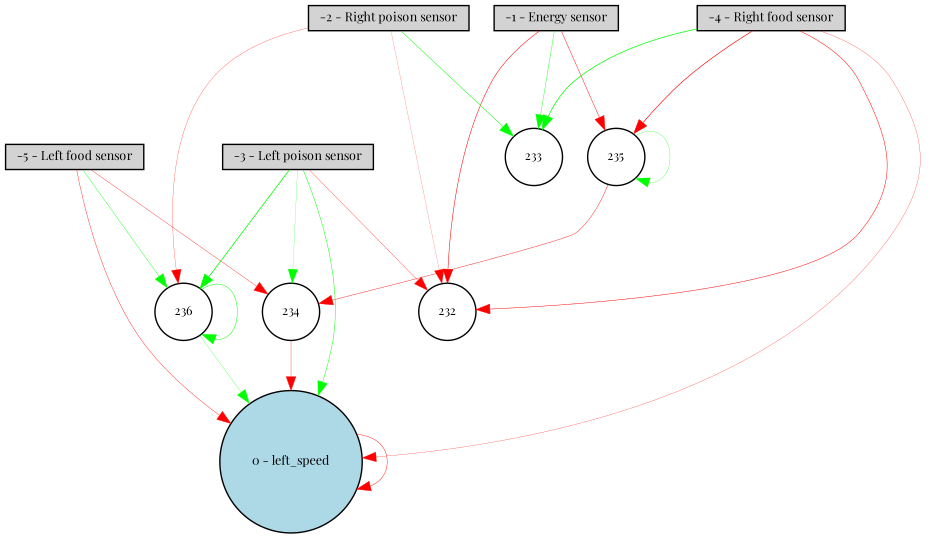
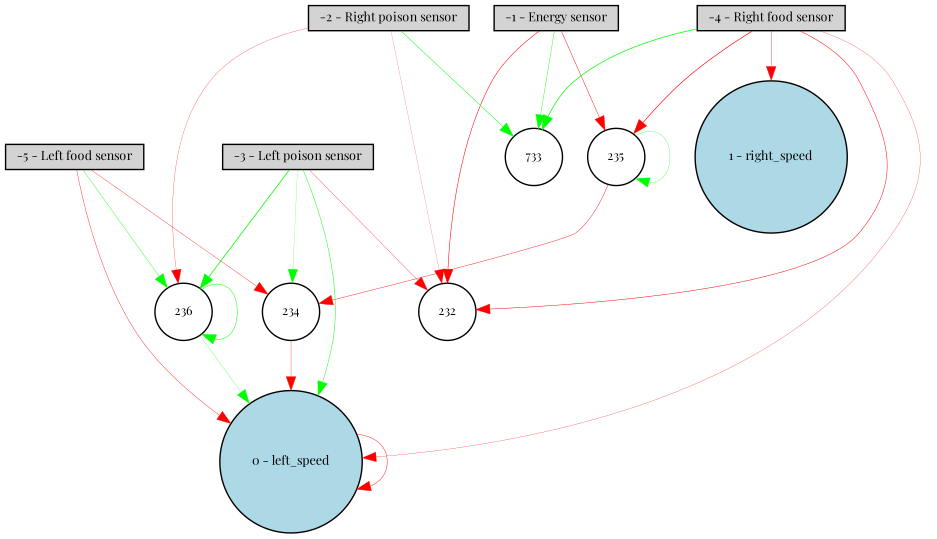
(534, 157) -> (534, 157)
none -> (771, 157)
